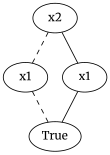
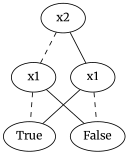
none -> (98, 136)
